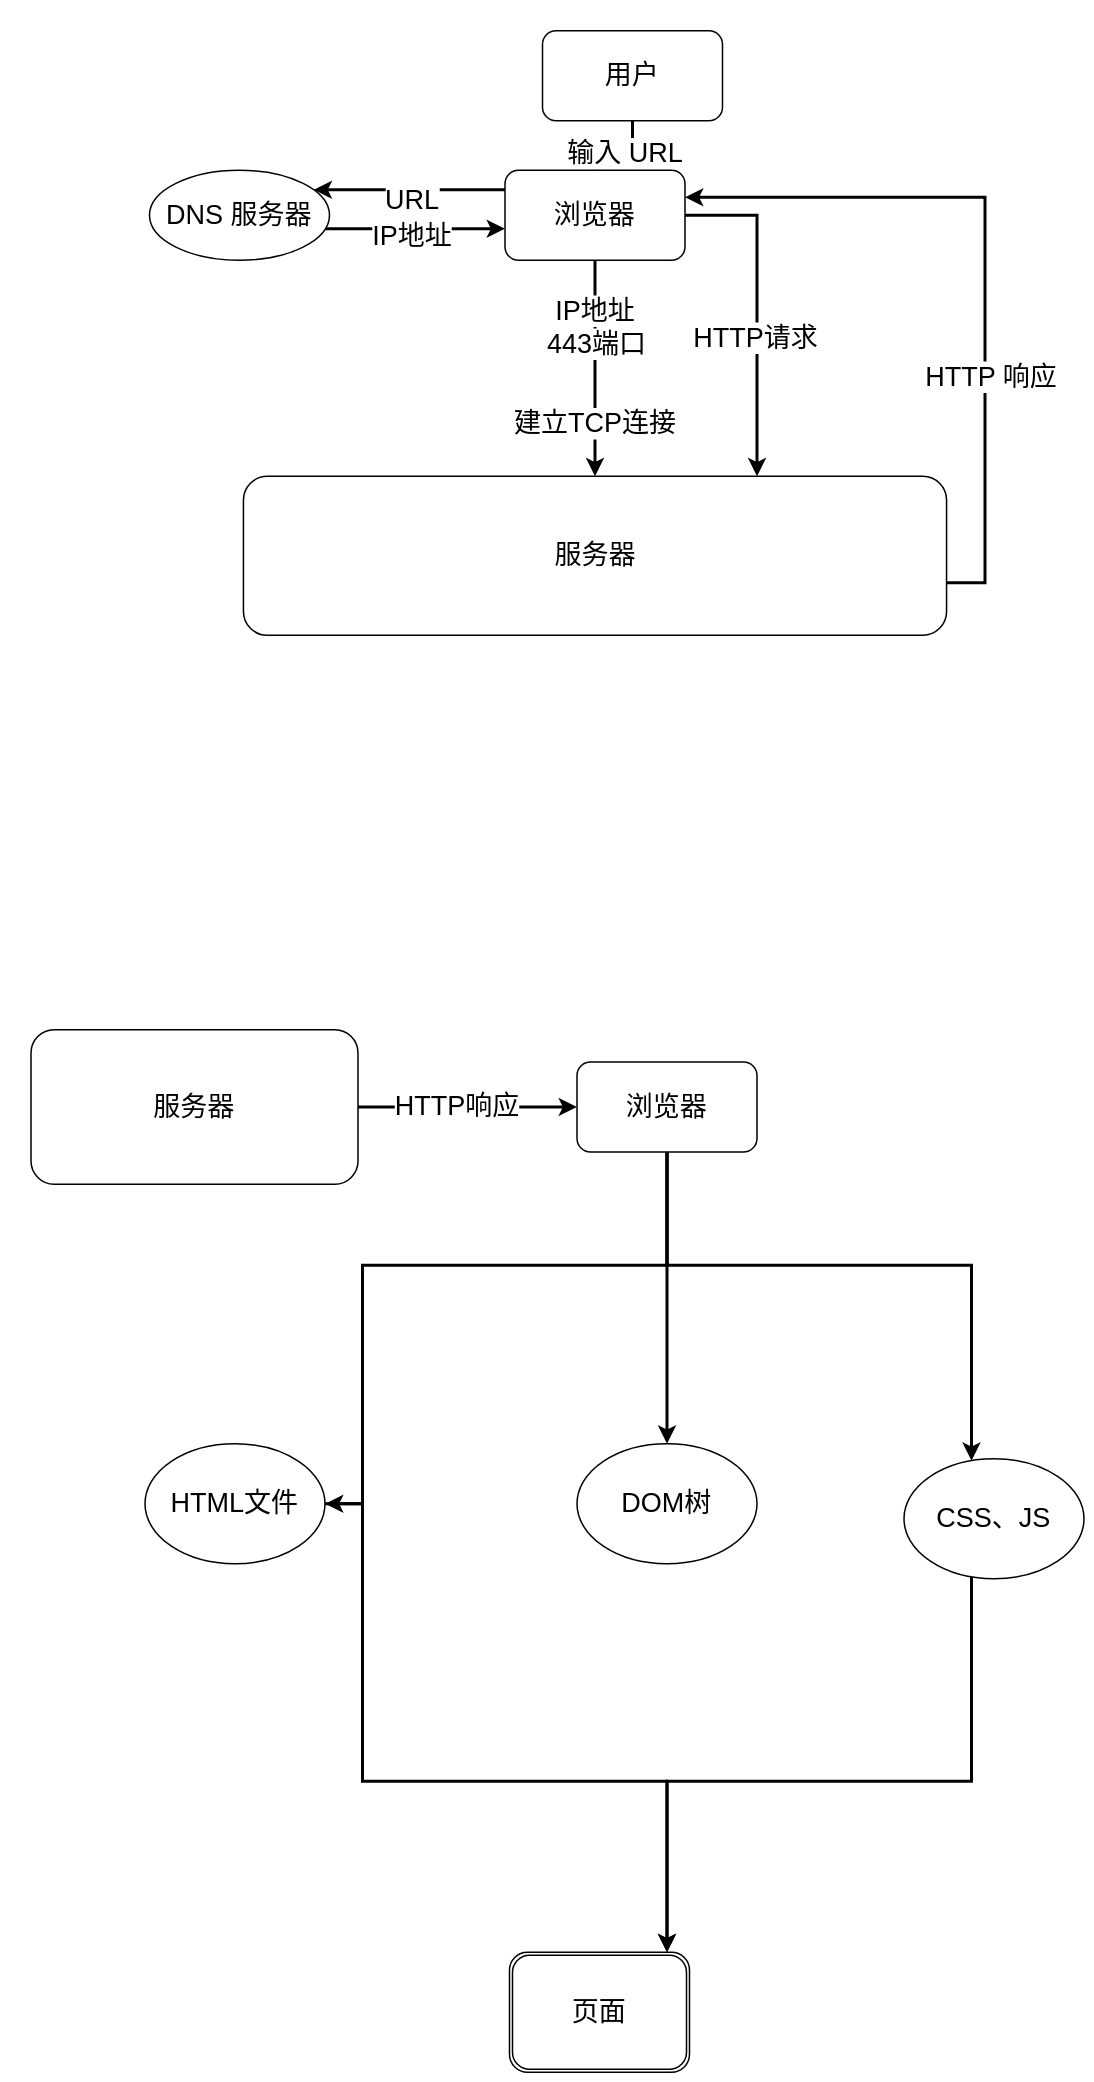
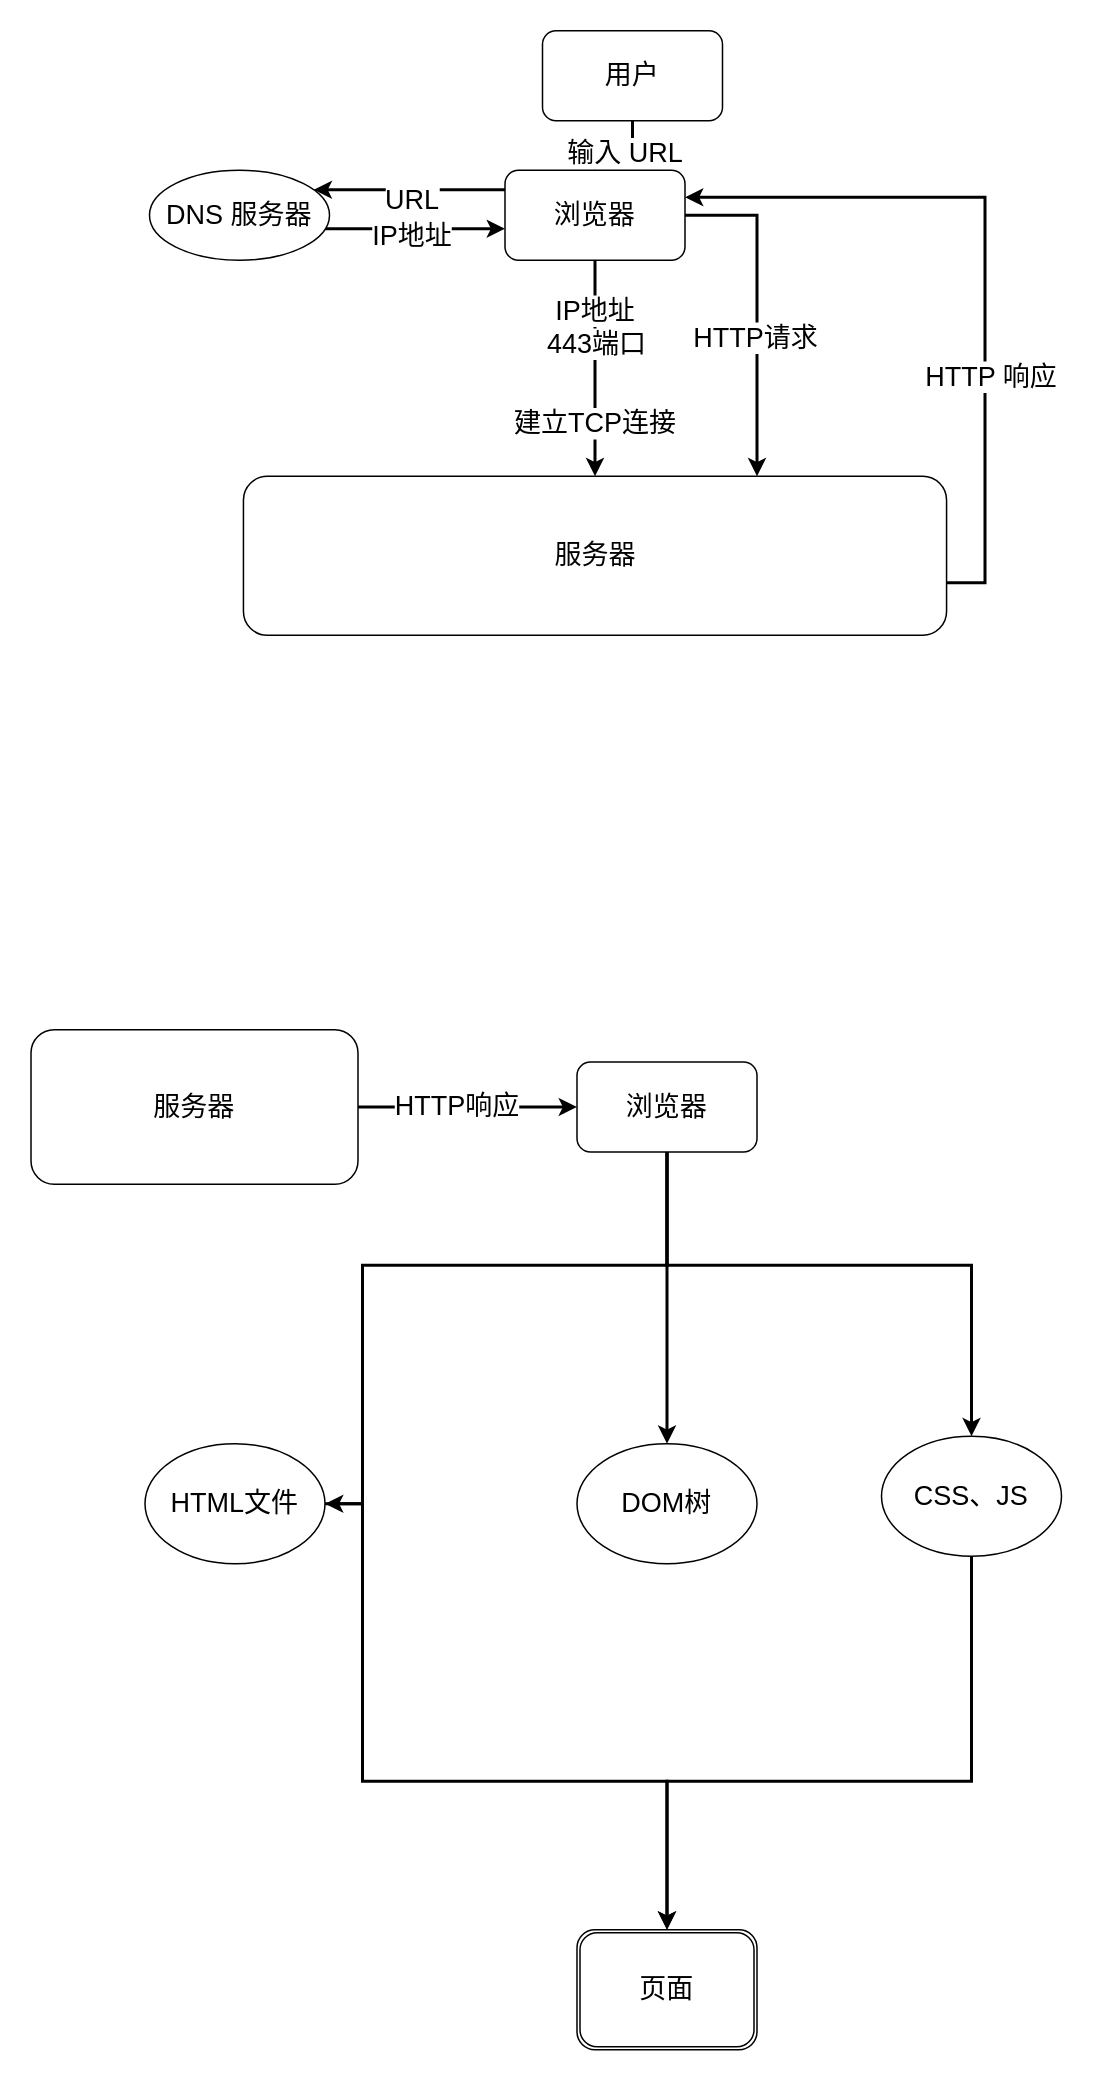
(994, 1519) -> (971, 1496)
(599, 2012) -> (667, 1990)
